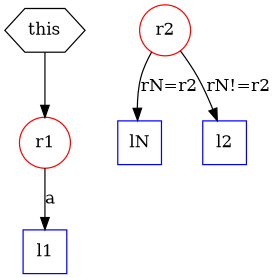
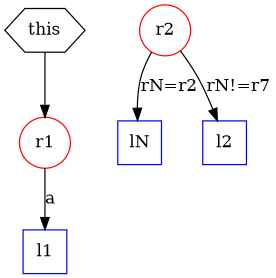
(239, 87) -> (239, 87)
